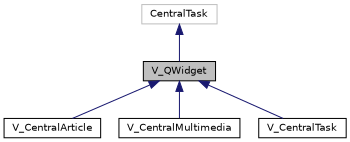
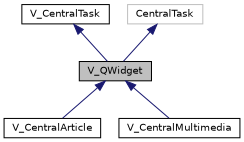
(246, 102) -> (94, 47)
